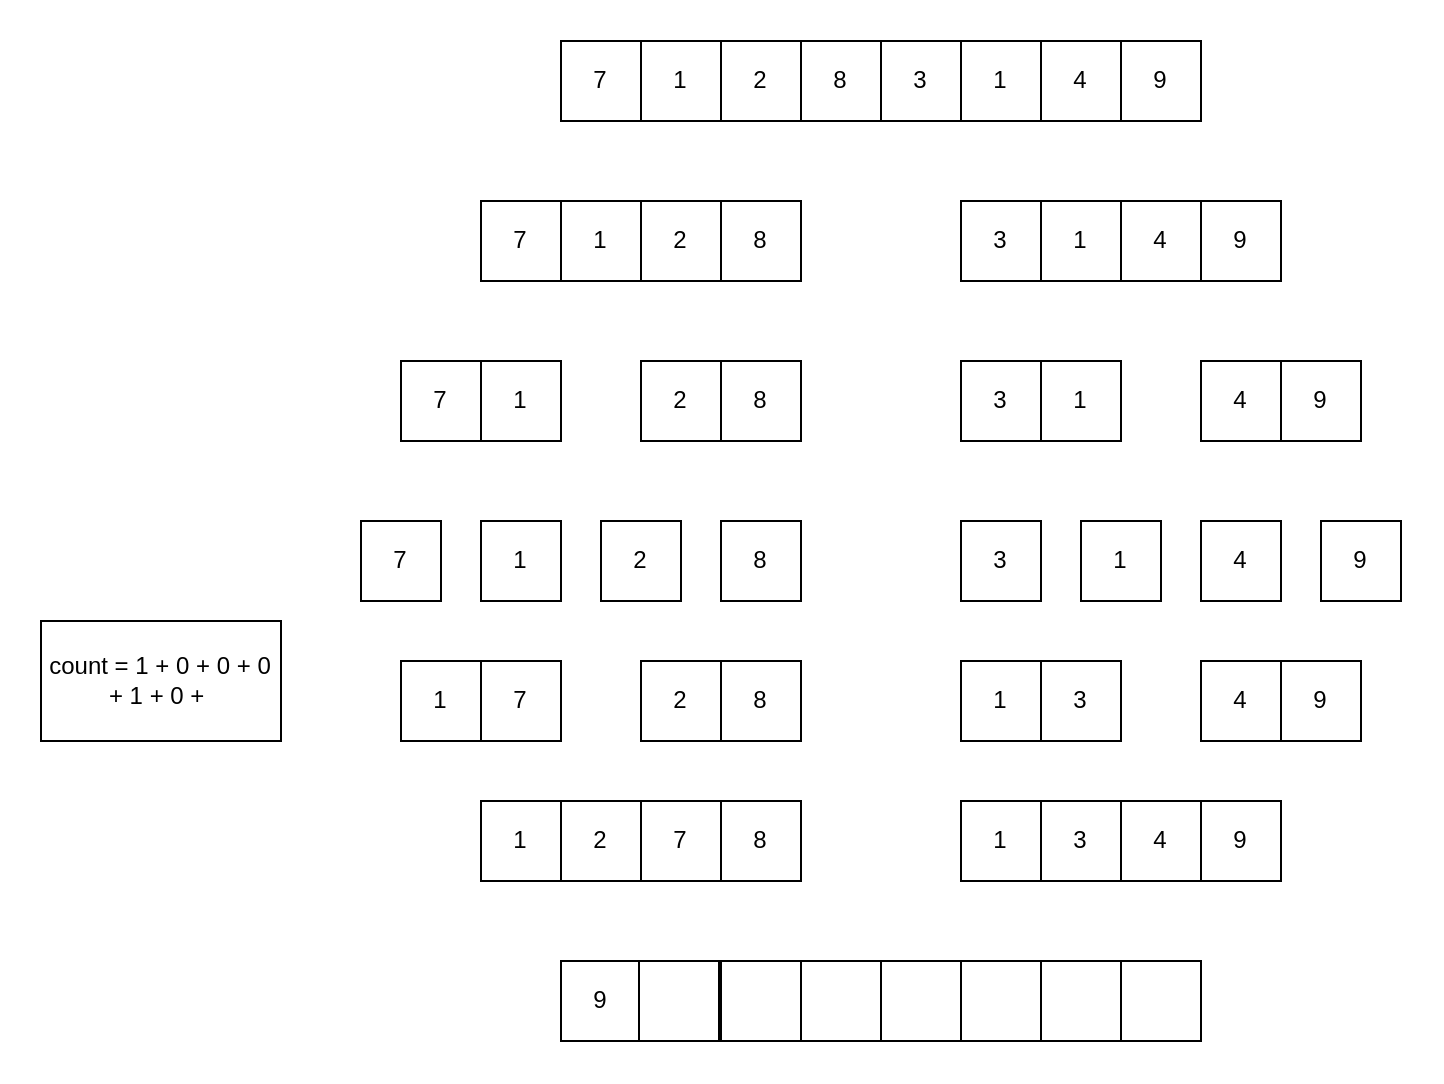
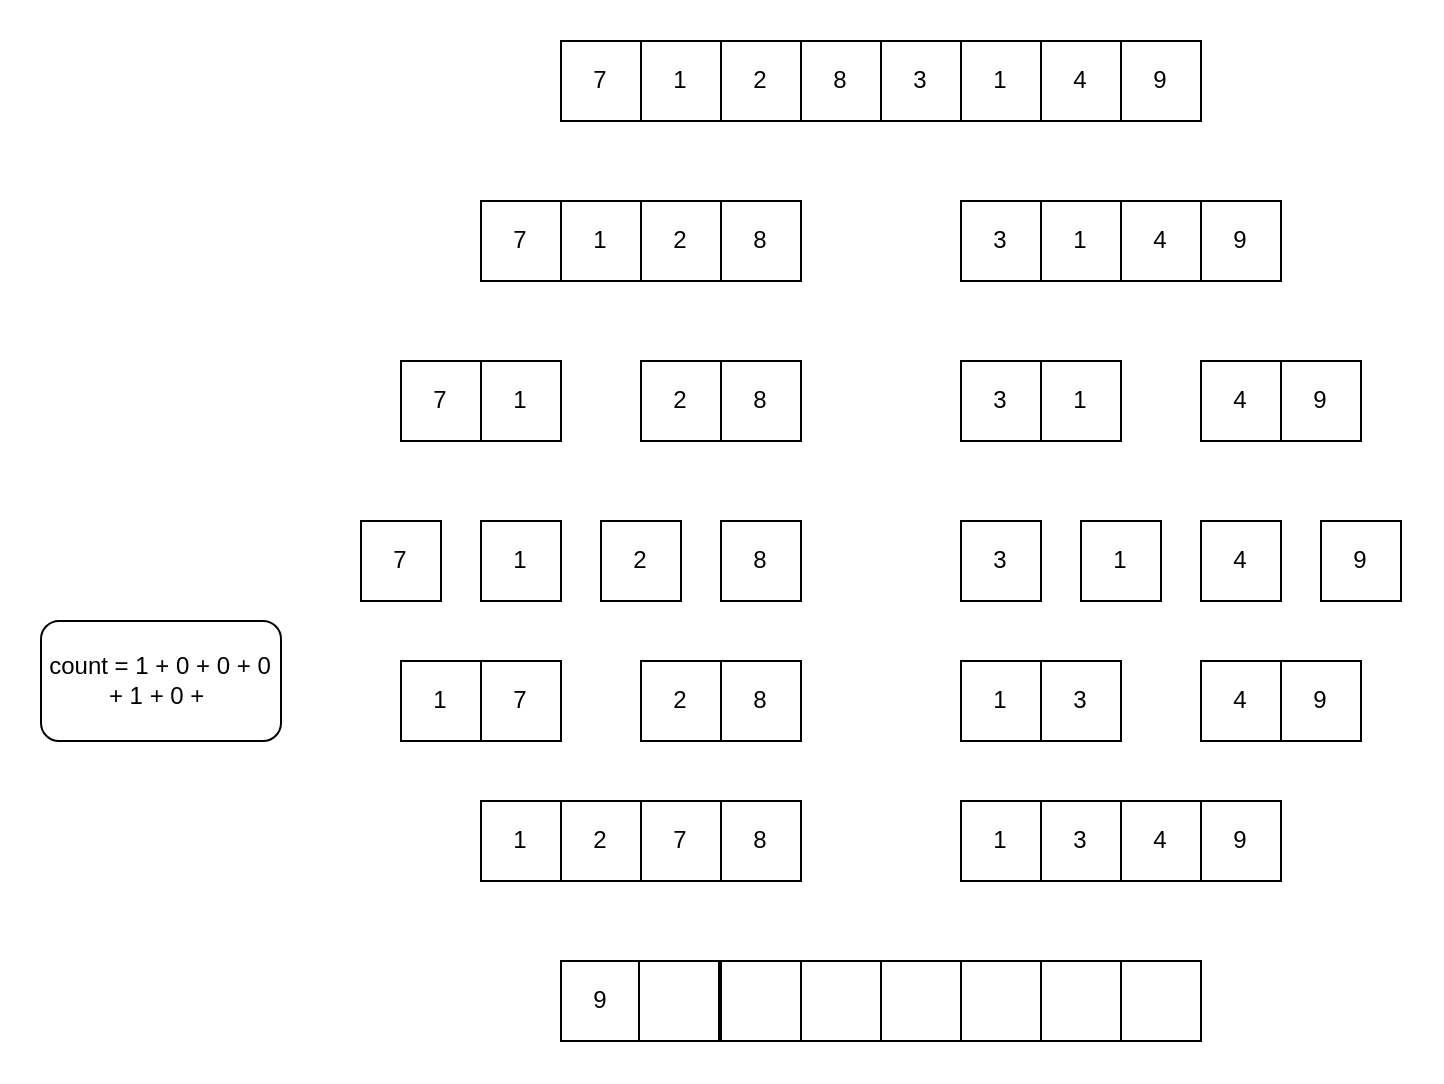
(161, 681) -> (161, 681)
